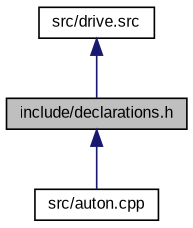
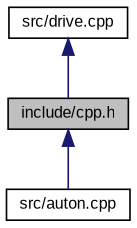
(97, 23) -> (68, 23)
(97, 114) -> (68, 114)
